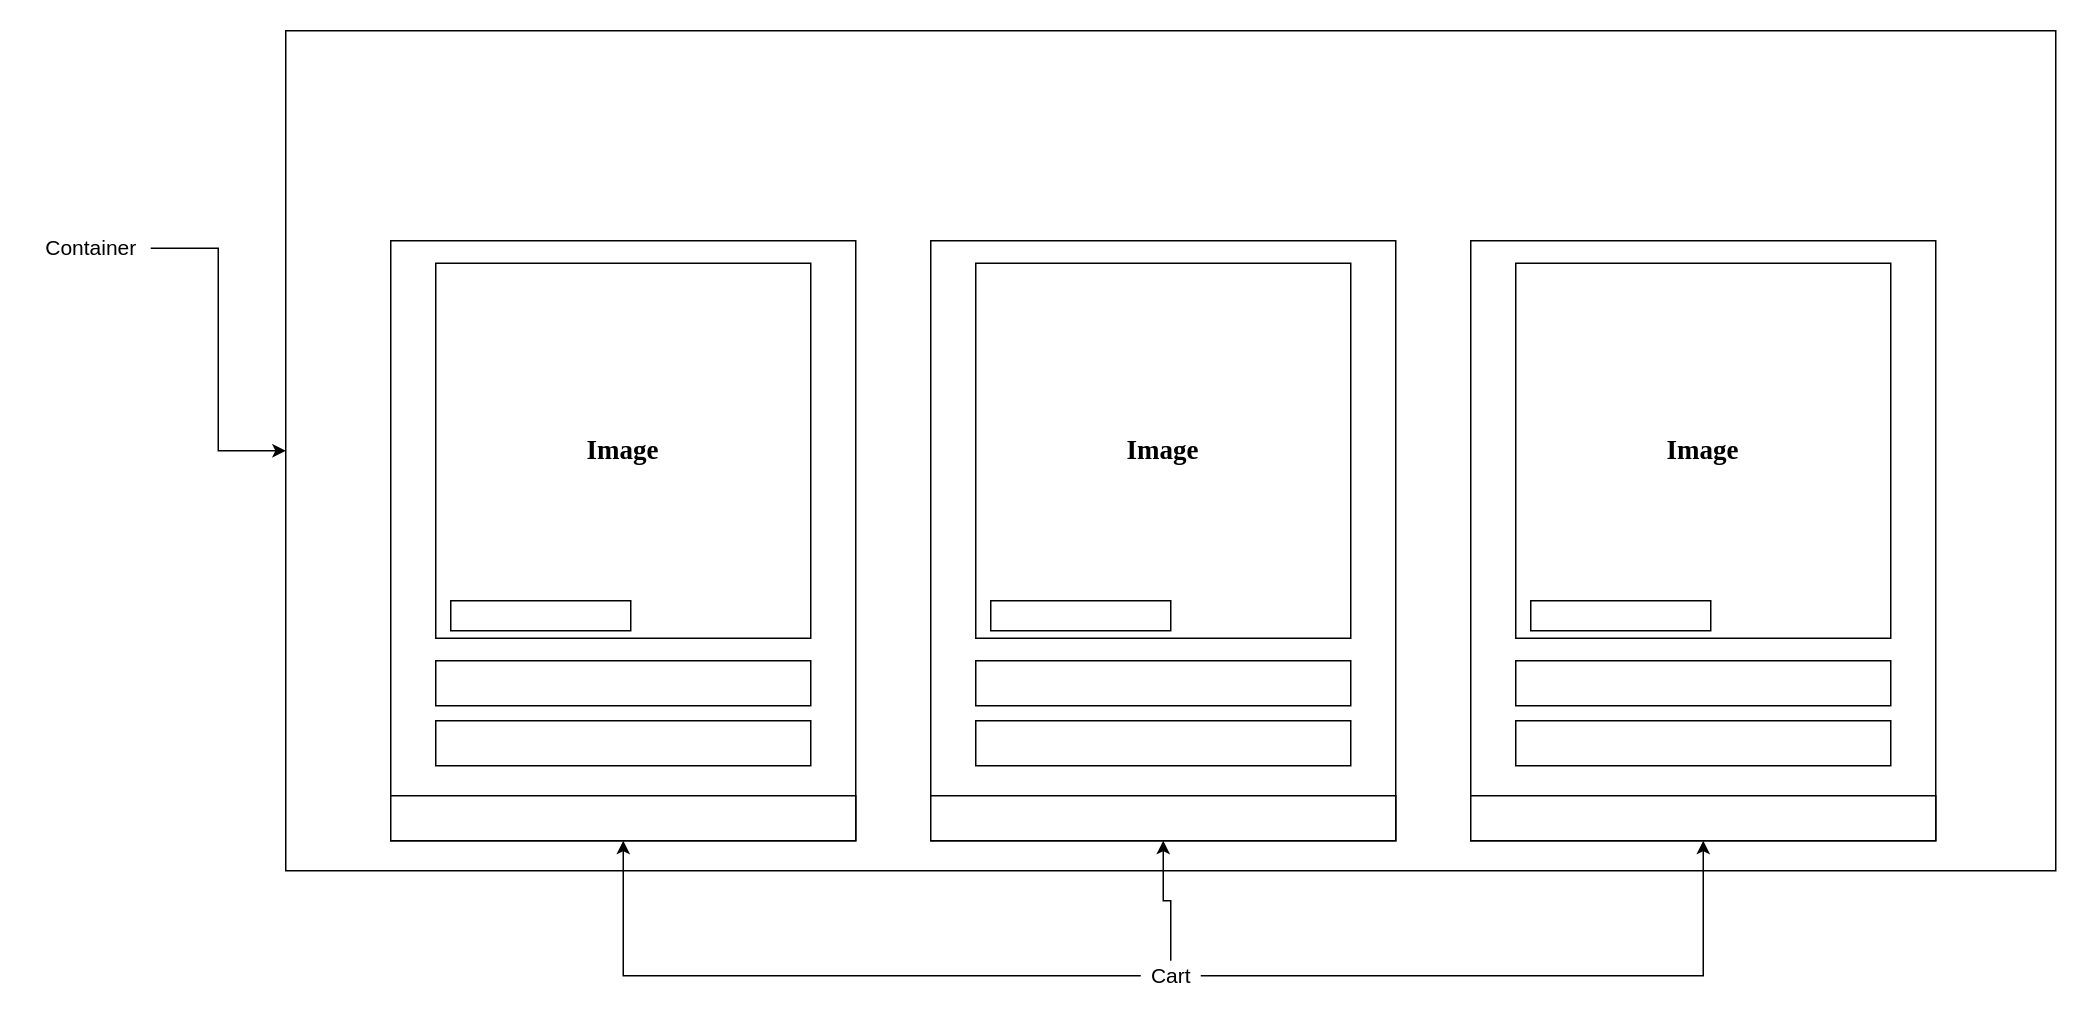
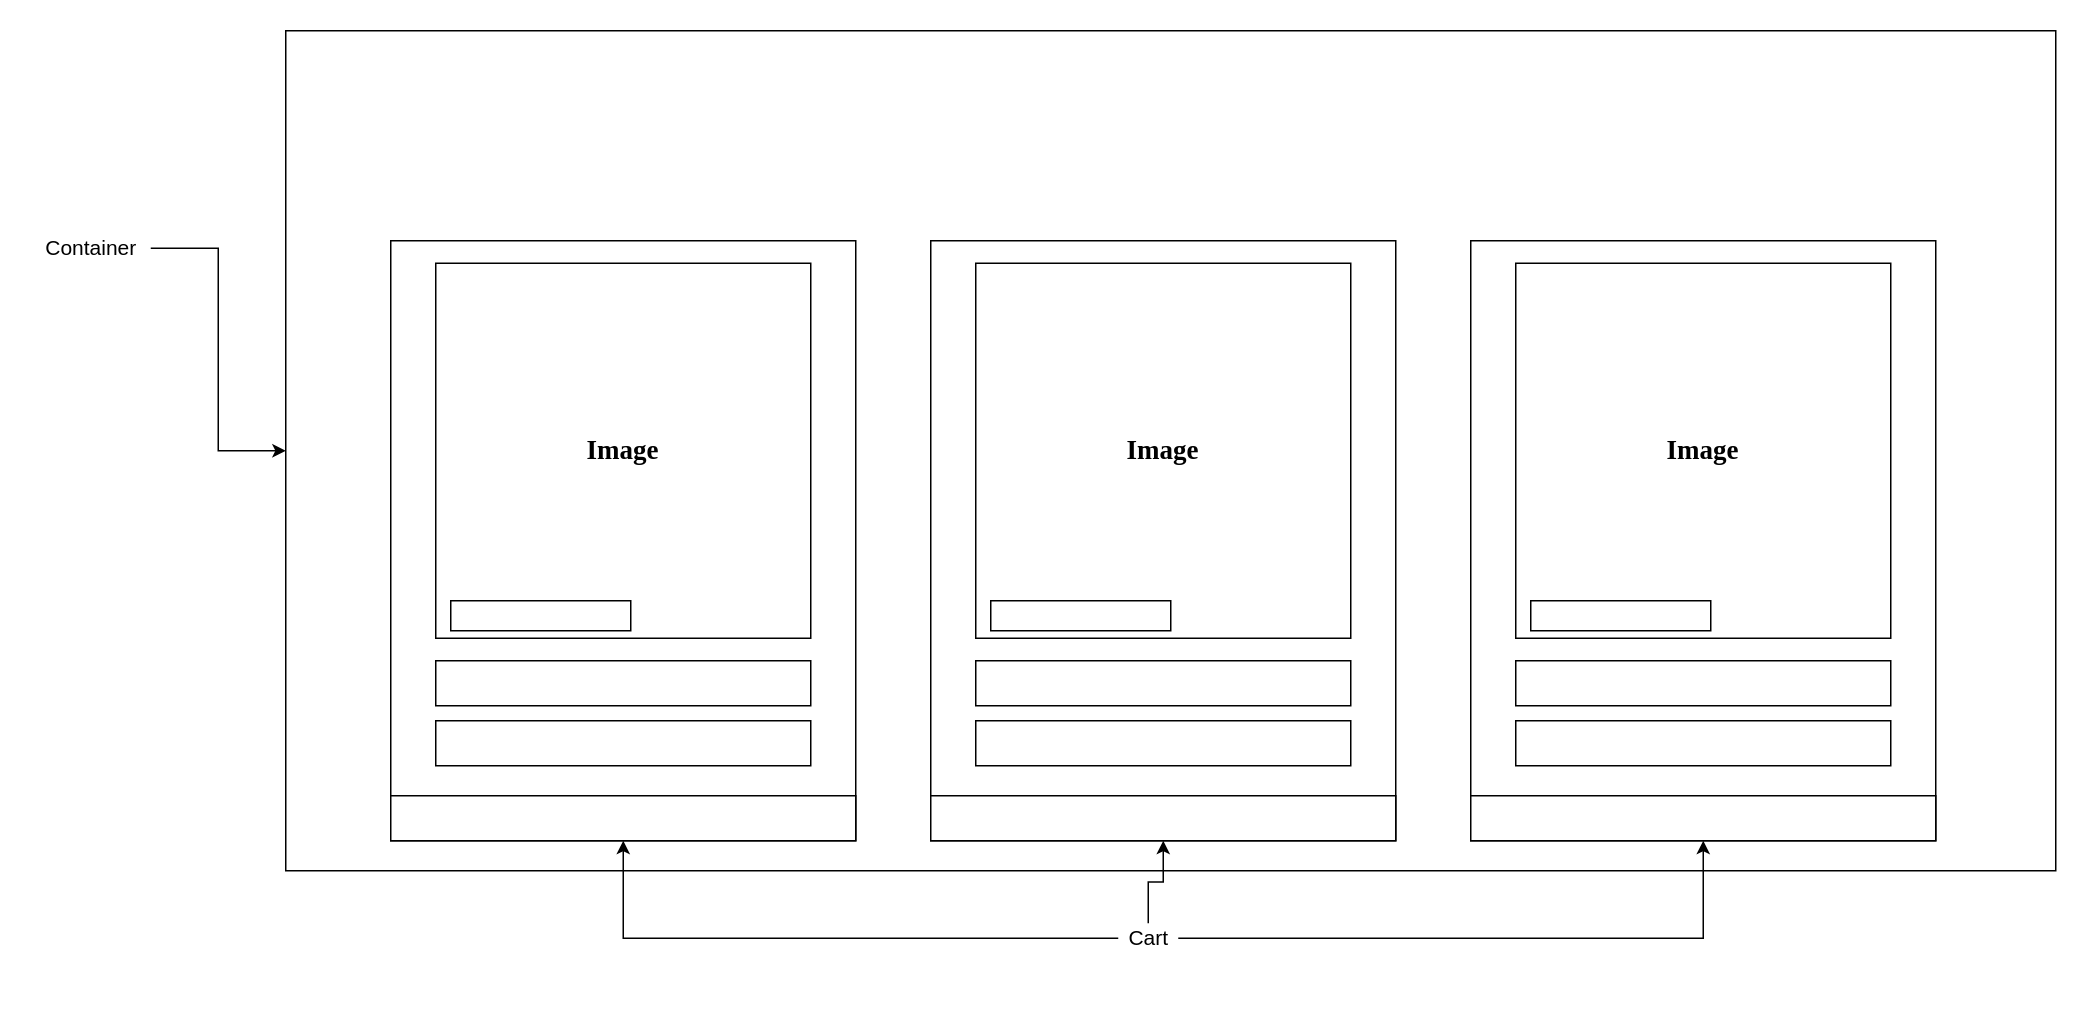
(1171, 976) -> (1148, 938)
